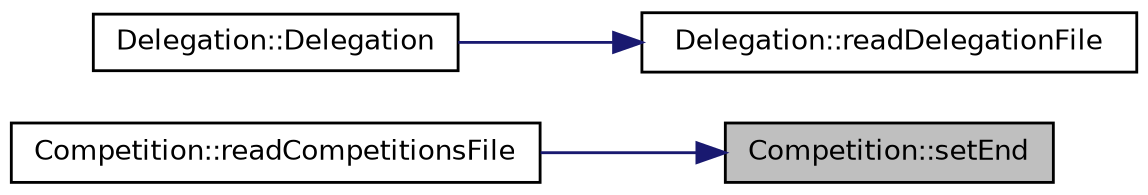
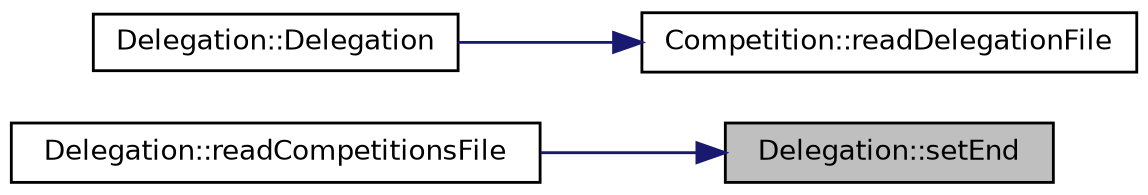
(889, 42) -> (889, 42)
(276, 153) -> (276, 153)
(889, 153) -> (889, 153)
